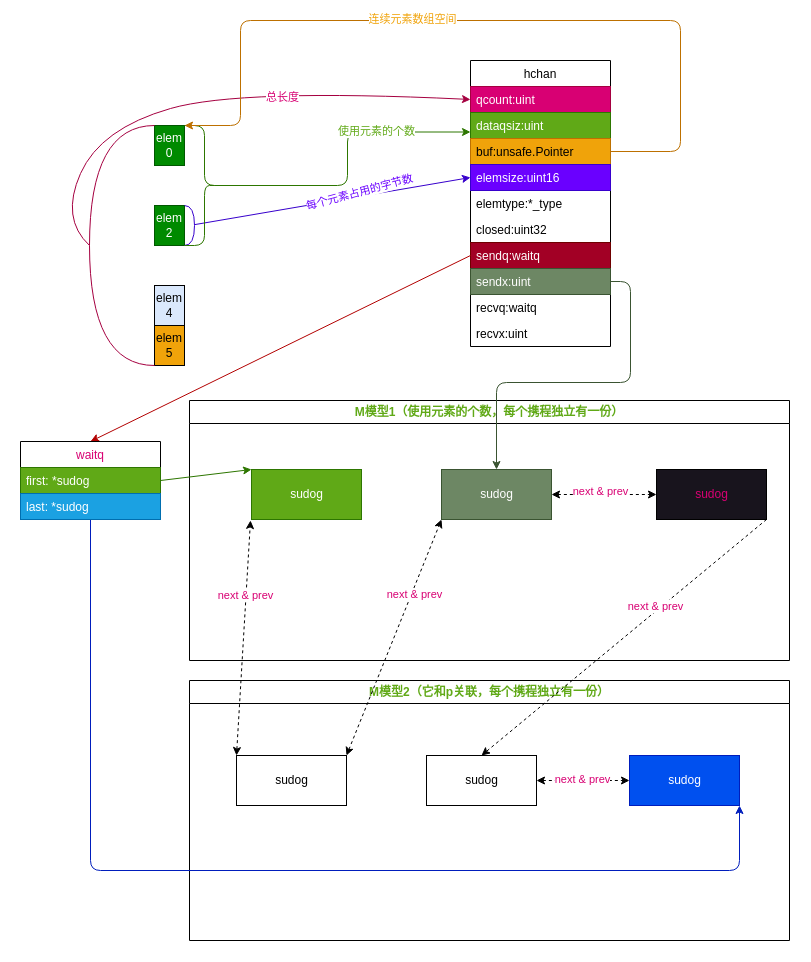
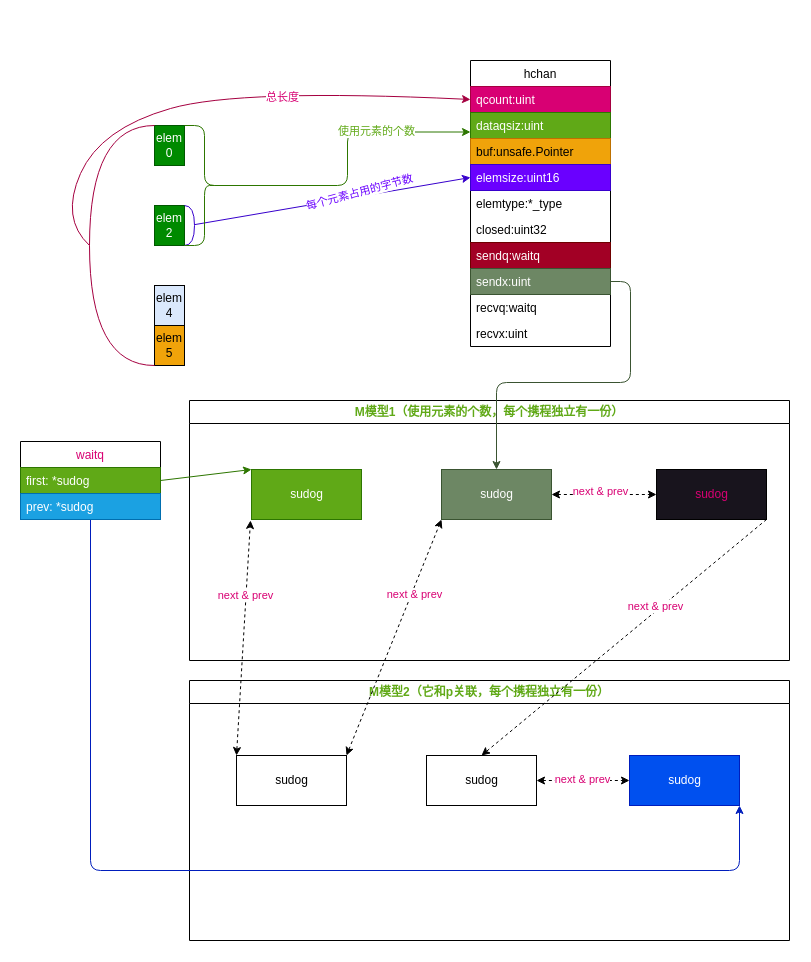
(502, 21) -> none
(283, 347) -> none
(62, 507) -> (63, 507)
